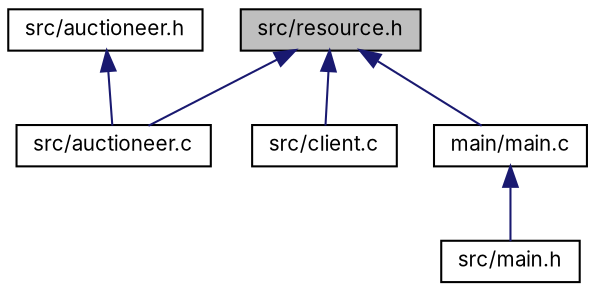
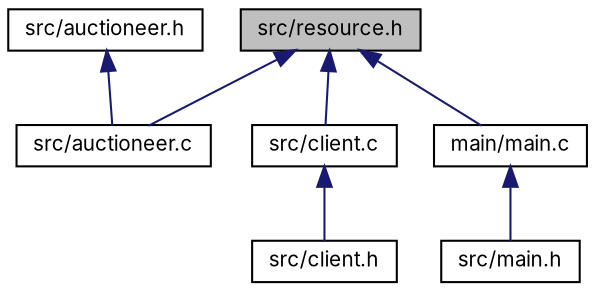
none -> (324, 261)
